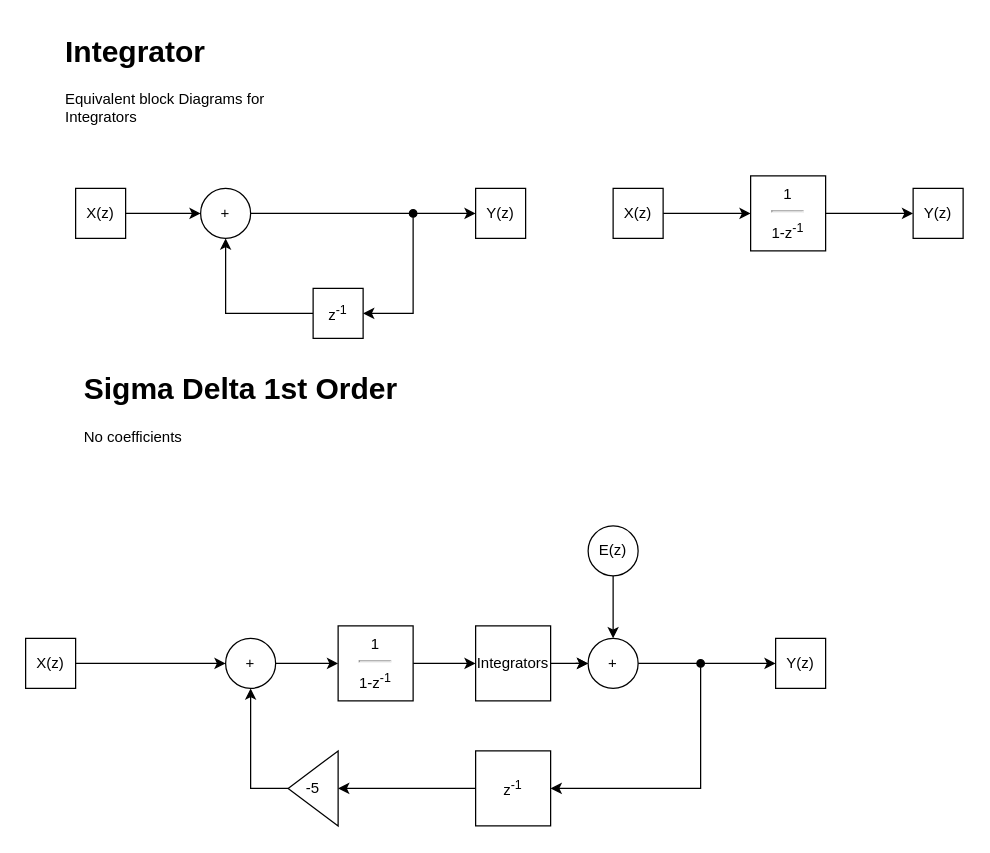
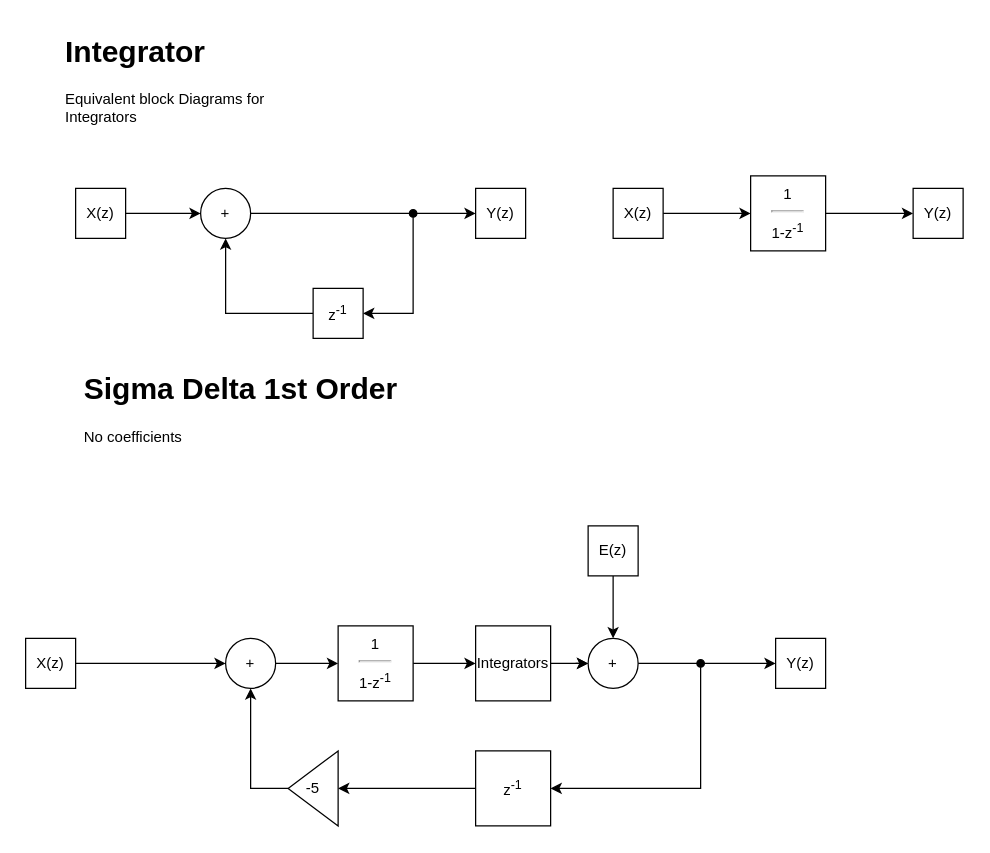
(613, 551) -> (613, 551)
